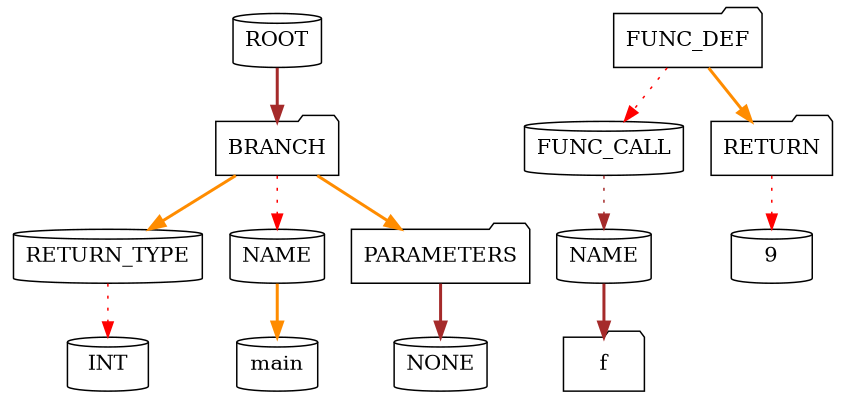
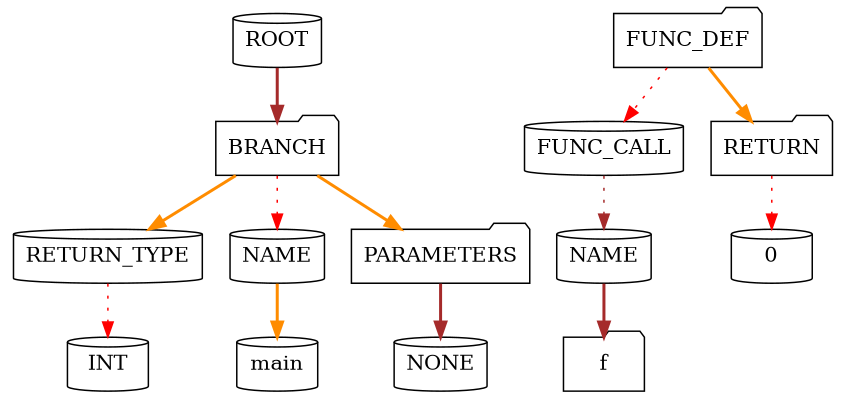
(772, 256) -> (772, 256)
